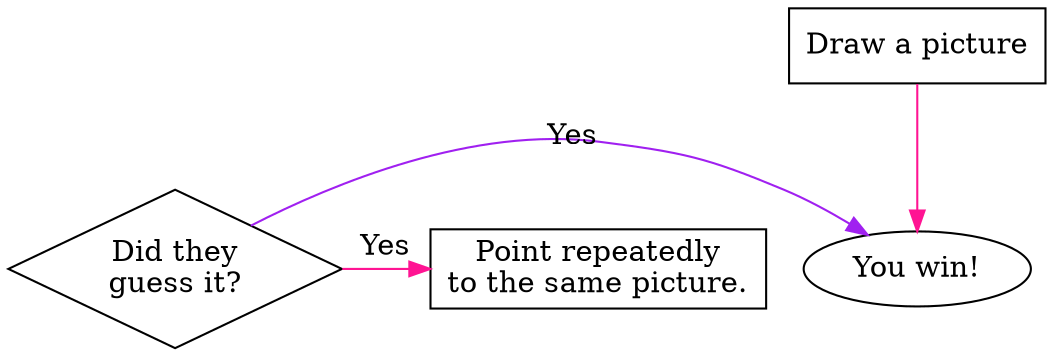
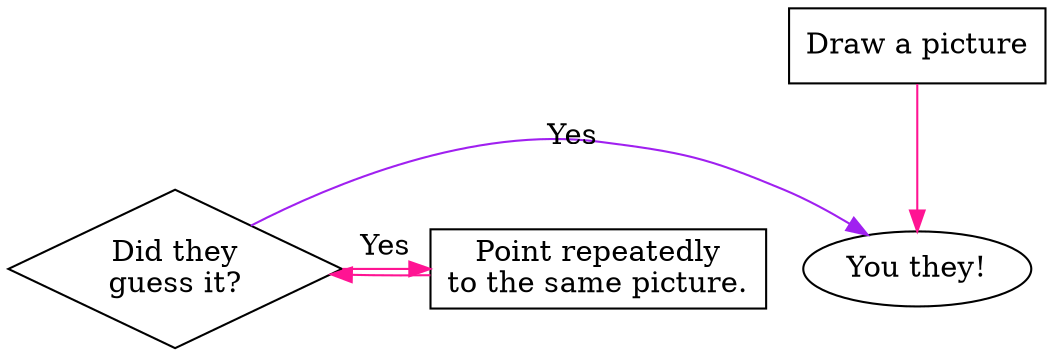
(917, 269) -> (917, 269)
none -> (391, 275)
